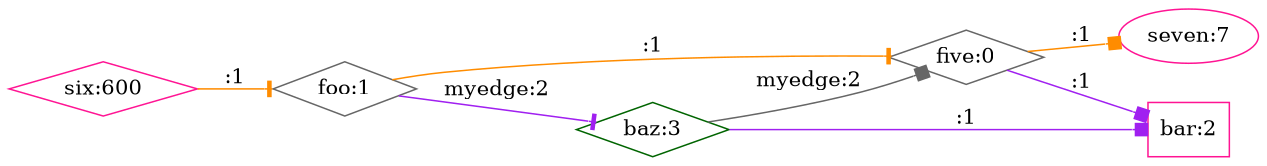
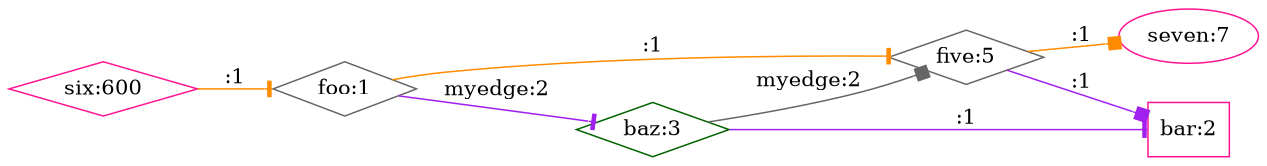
(966, 57) -> (966, 57)
(931, 130) -> (935, 130)
